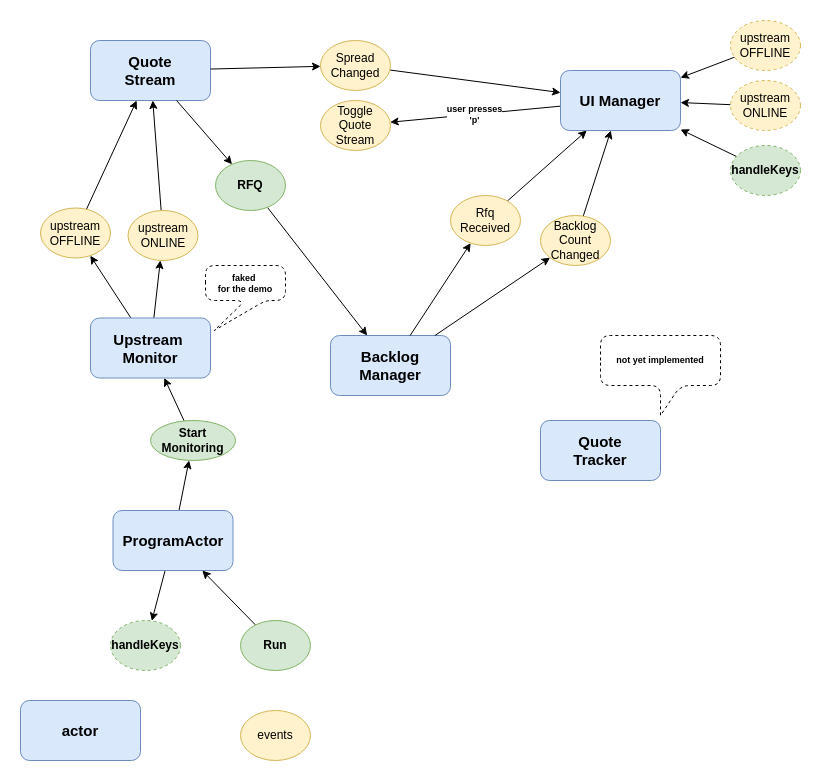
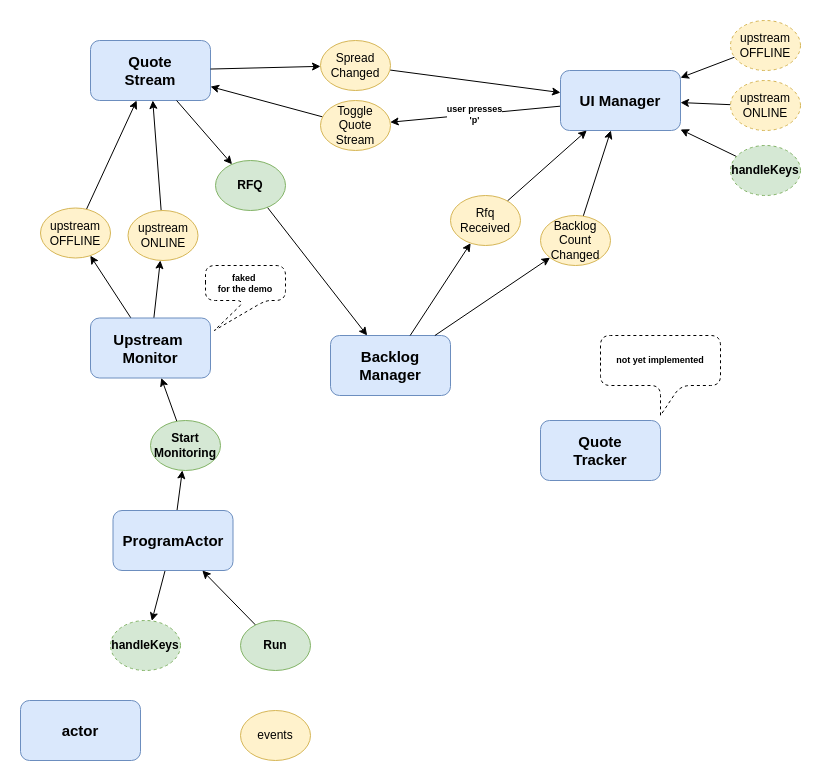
none -> (270, 103)
(193, 441) -> (186, 446)
